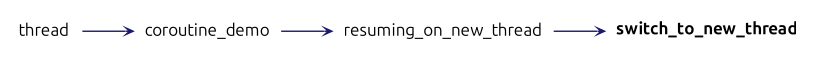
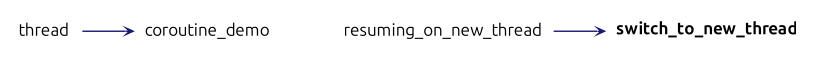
(303, 31) -> none
